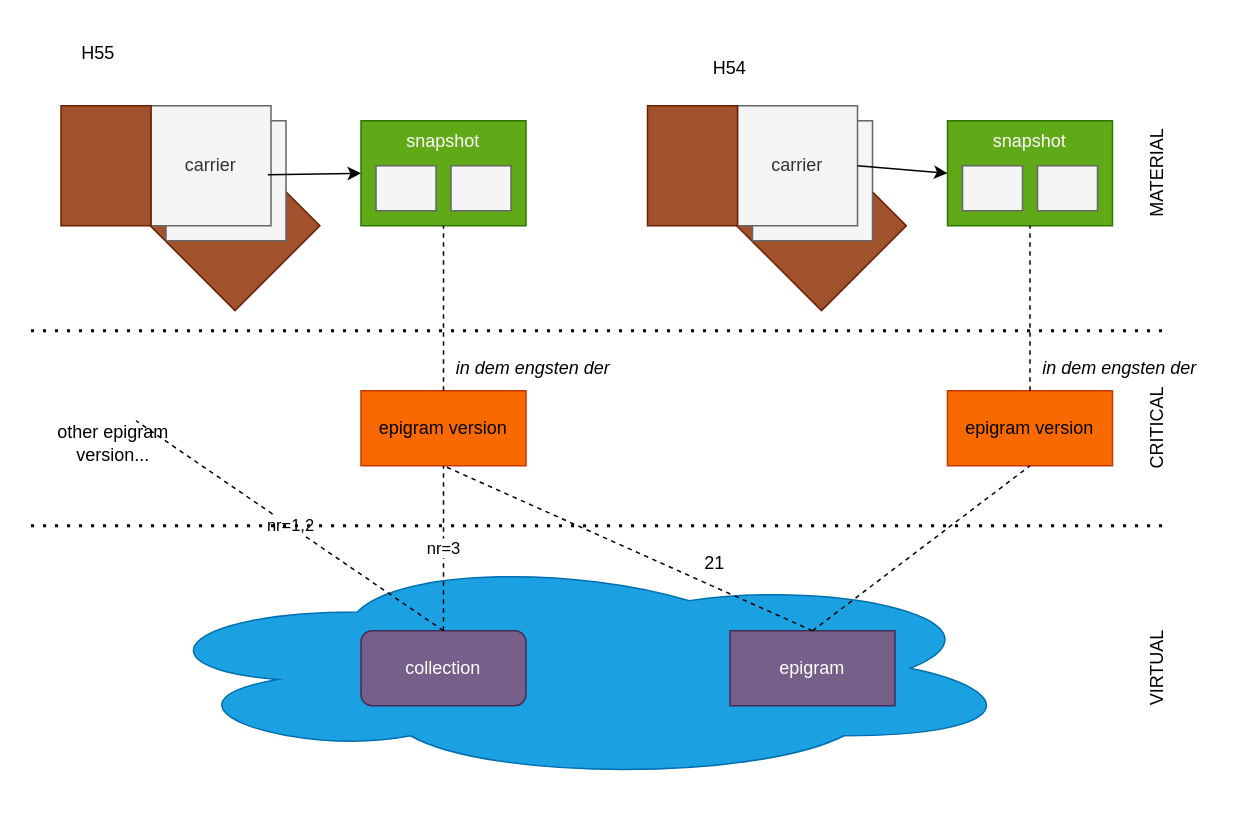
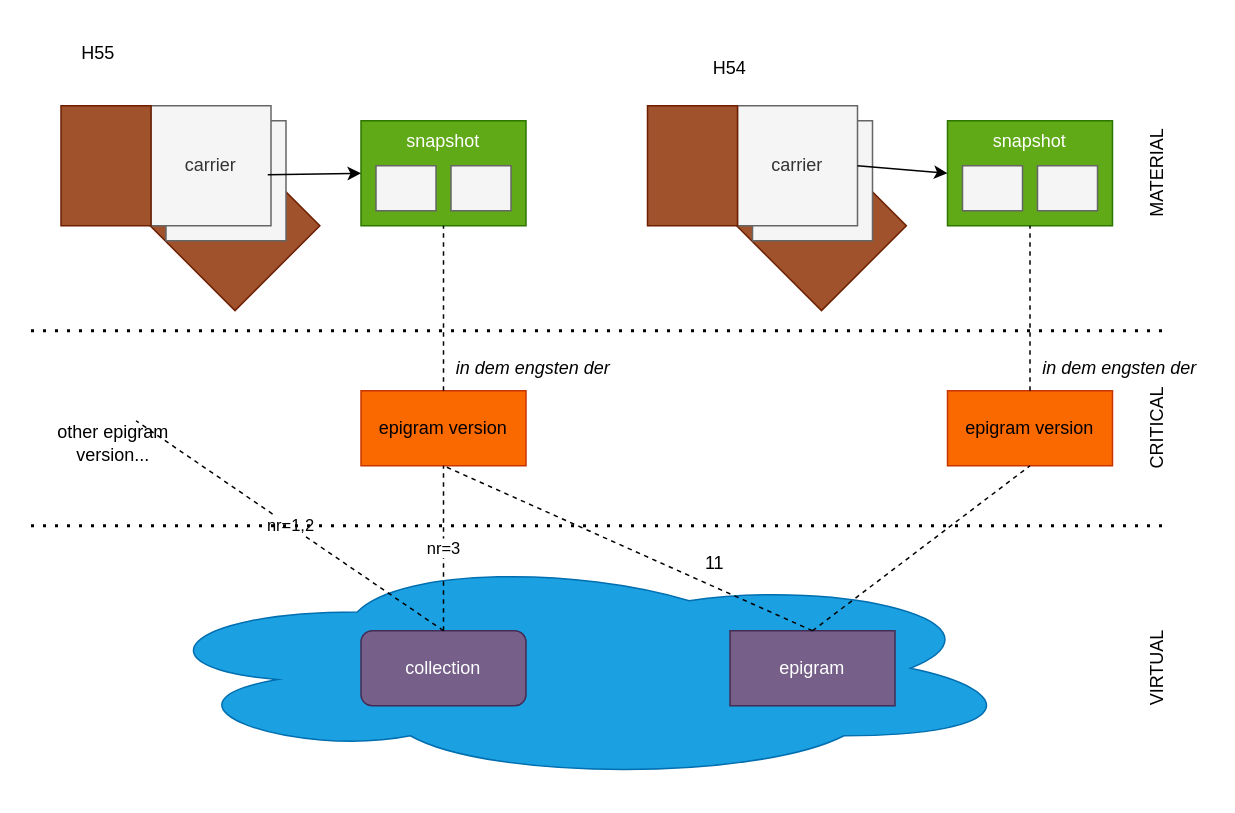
(715, 563) -> (715, 563)
